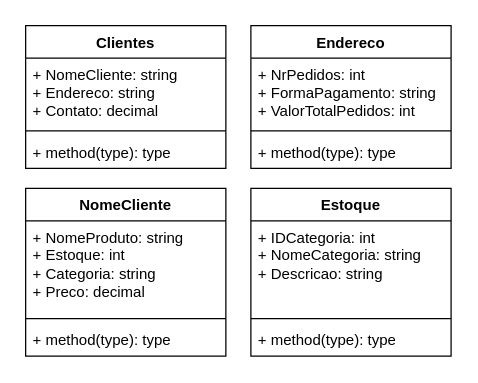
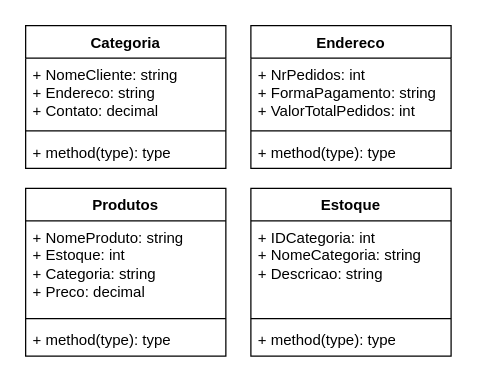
(126, 43) -> (126, 43)
(126, 206) -> (126, 206)
